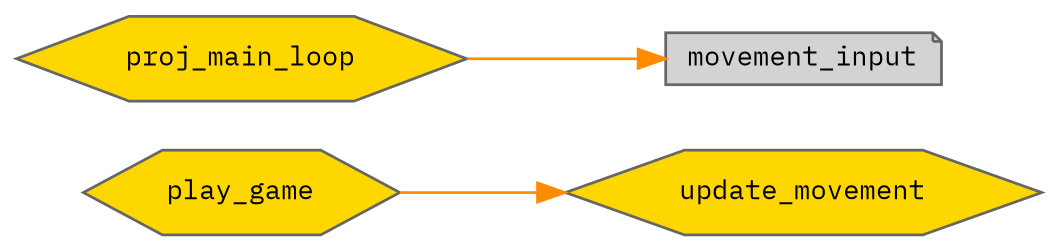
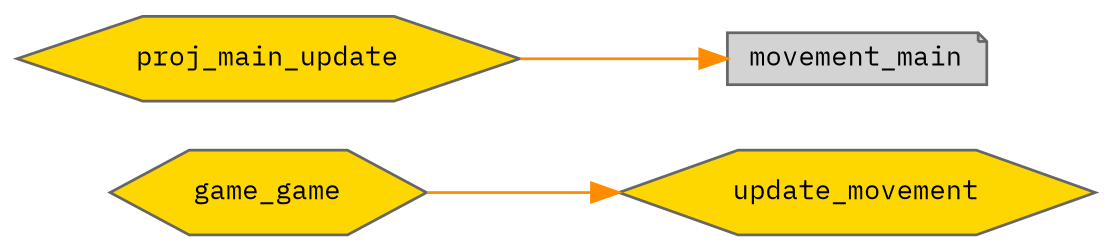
(242, 59) -> (268, 59)
(804, 59) -> (857, 59)
(242, 193) -> (268, 193)
